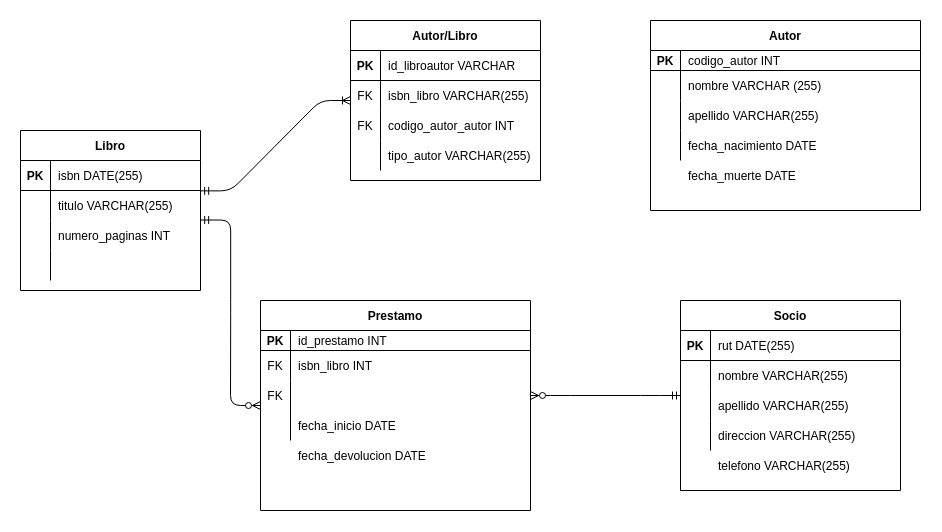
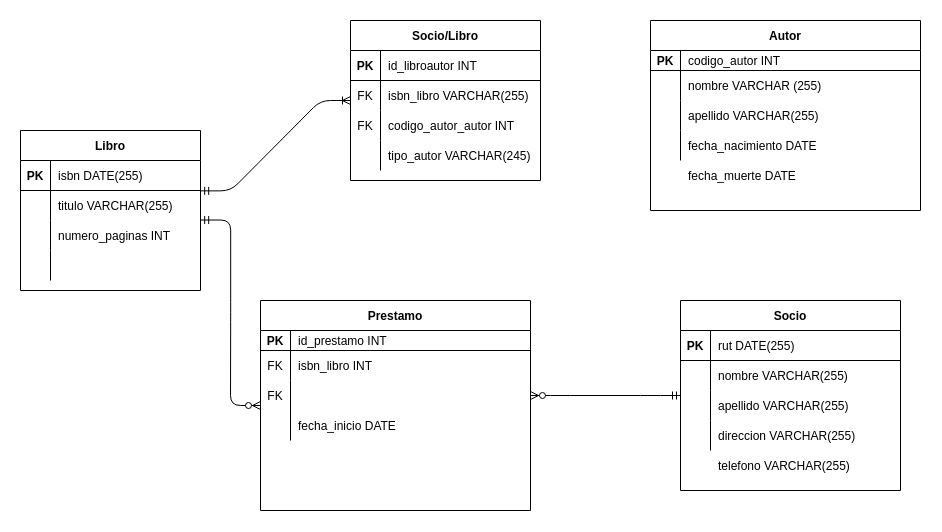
(445, 36) -> (445, 36)
(452, 66) -> (439, 66)
(462, 156) -> (462, 156)
(411, 456) -> none
